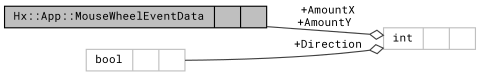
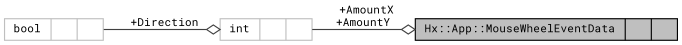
(318, 30) -> (357, 30)
